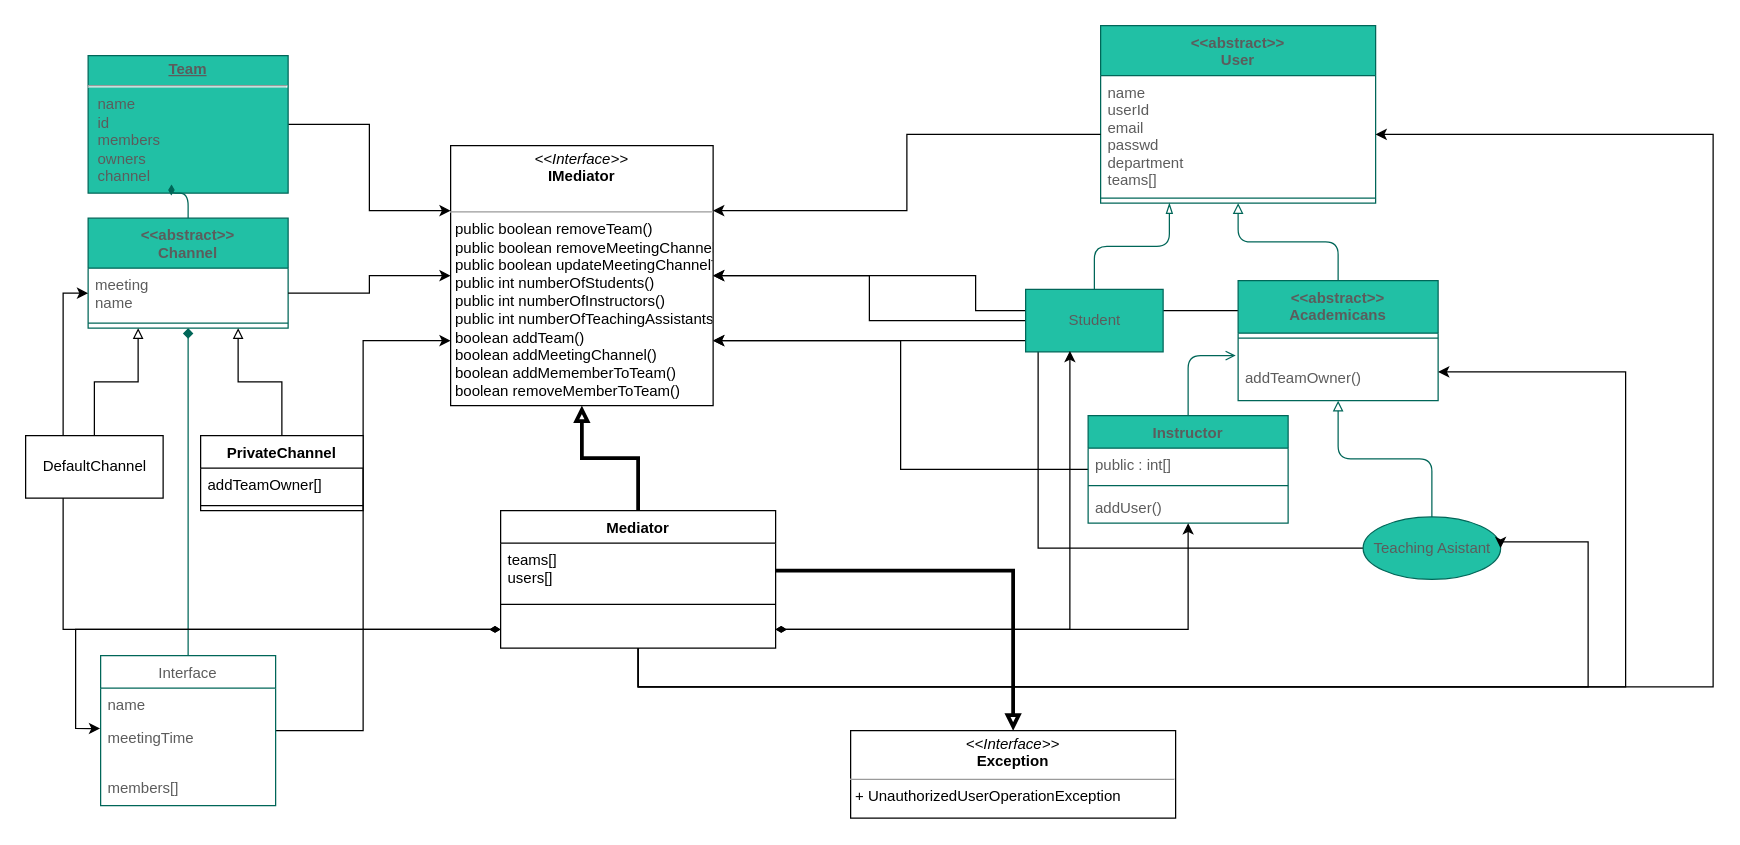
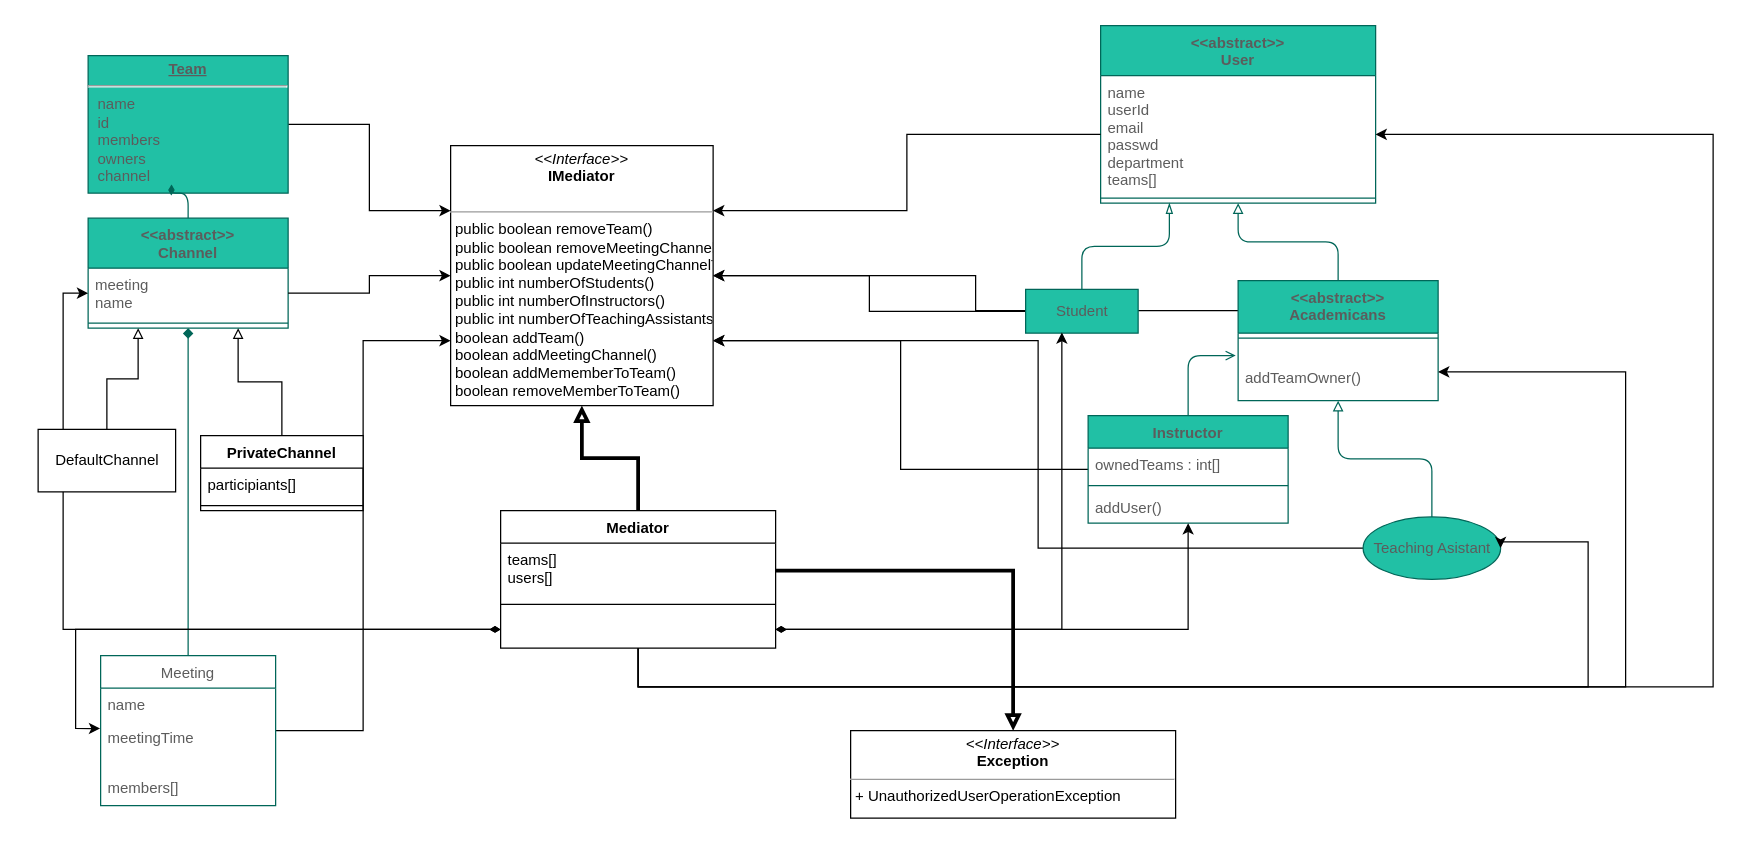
(1094, 321) -> (1082, 311)
(1142, 465) -> (1163, 465)
(94, 467) -> (107, 461)
(266, 485) -> (265, 485)
(188, 673) -> (188, 673)
